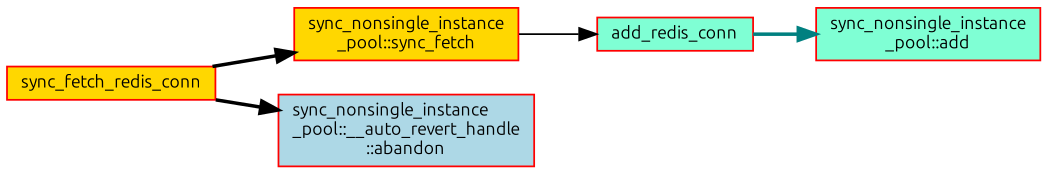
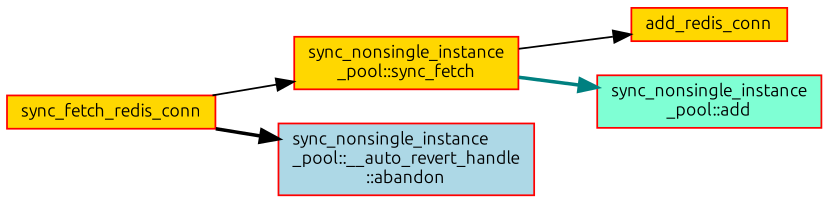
(675, 34) -> (709, 25)
(776, 34) -> (549, 81)
(244, 61) -> (244, 90)
